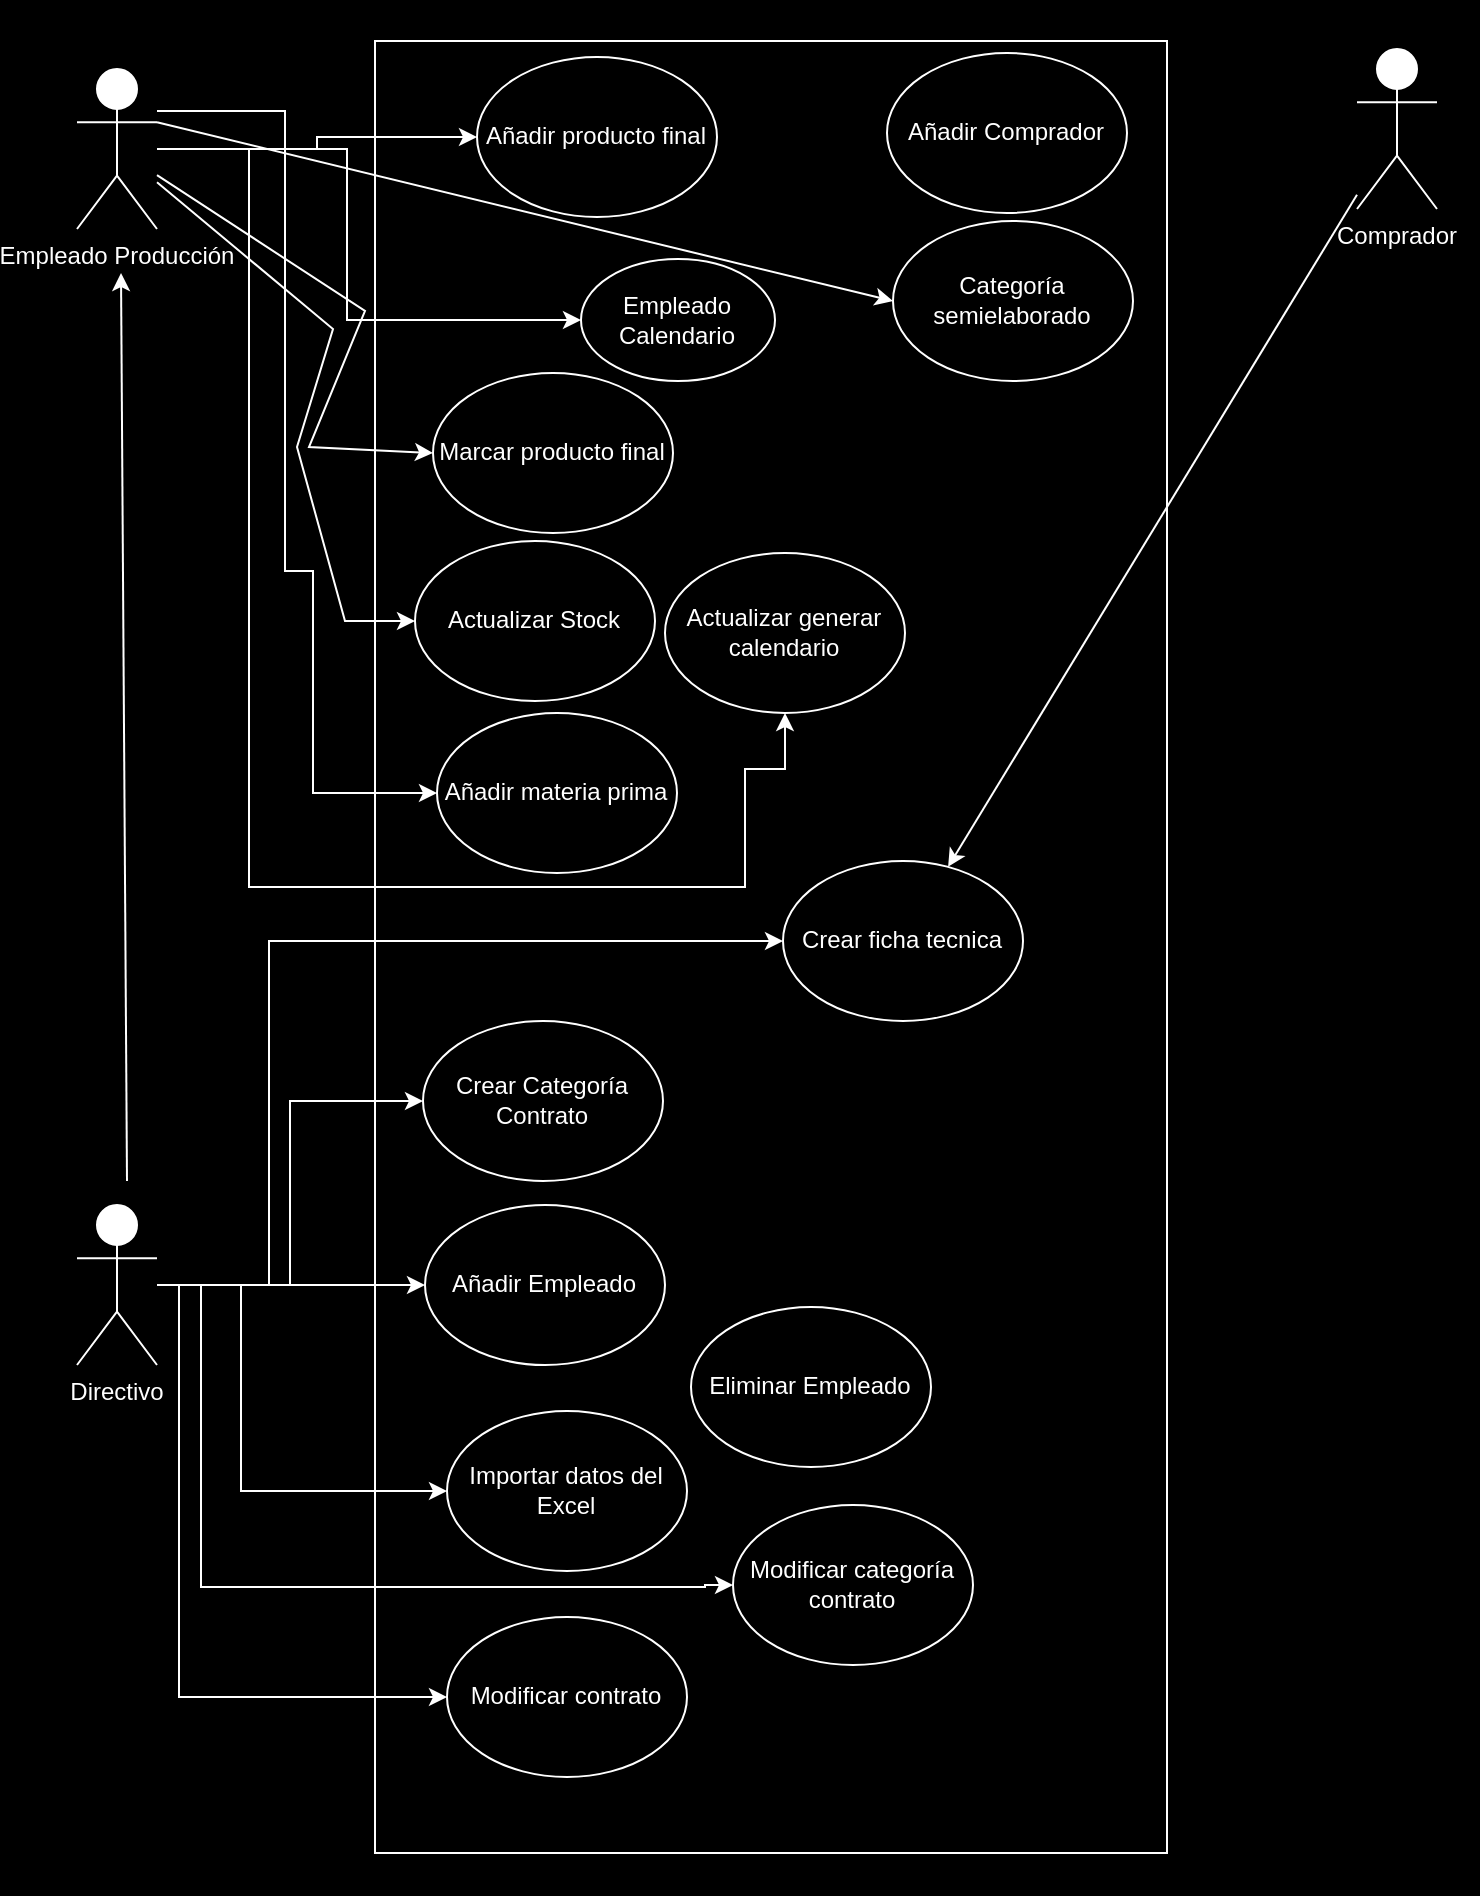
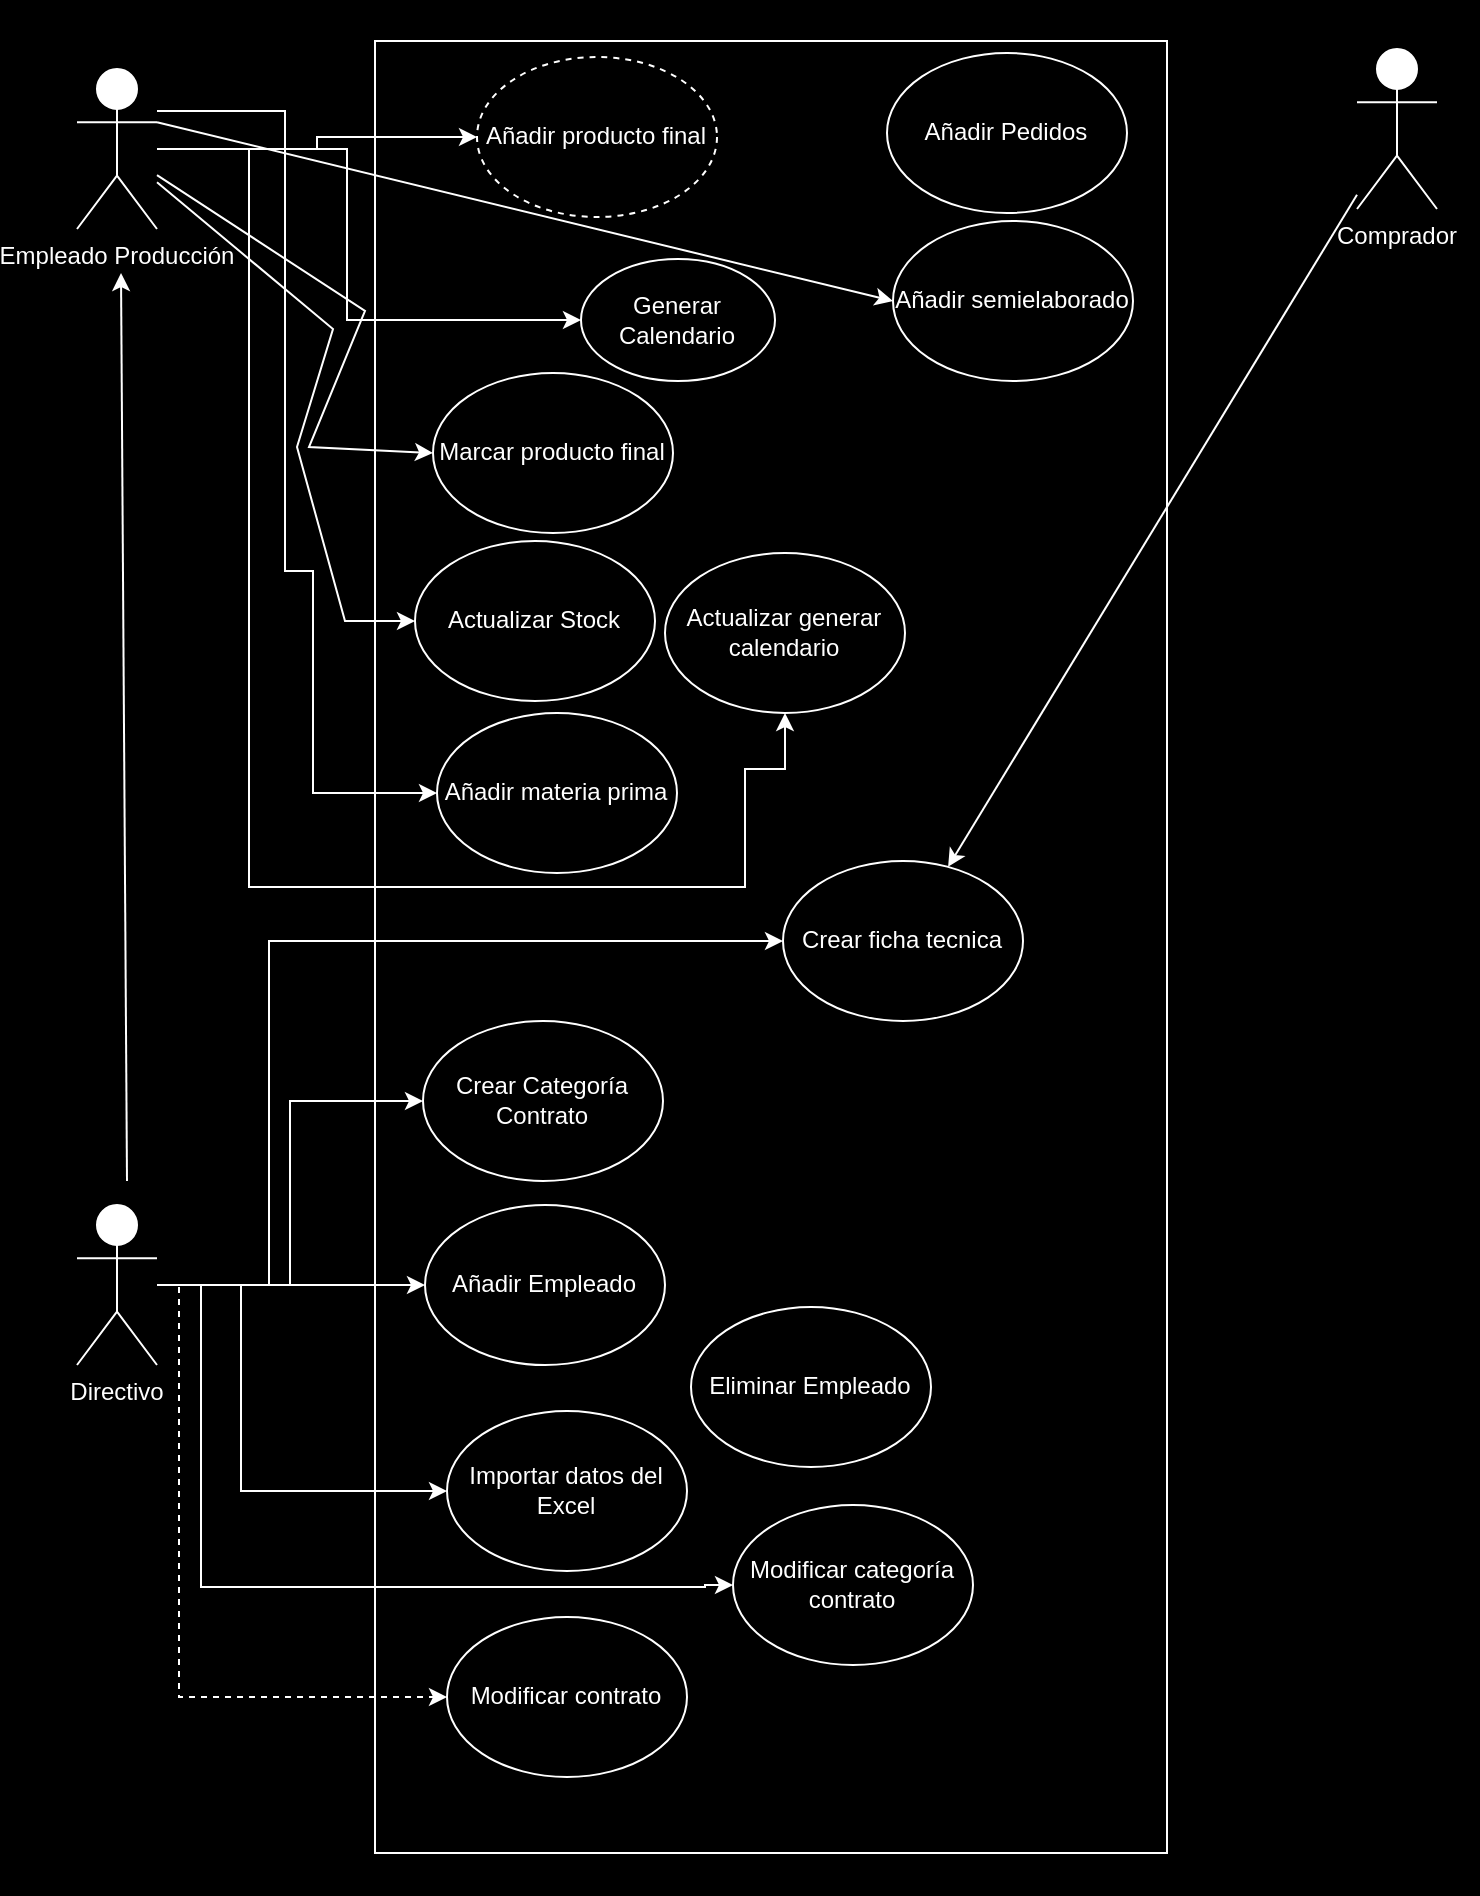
(1007, 133) -> (1007, 133)
(597, 137) -> (597, 137)
(1013, 301) -> (1013, 301)
(678, 321) -> (678, 321)
(179, 1619) -> (179, 1619)
